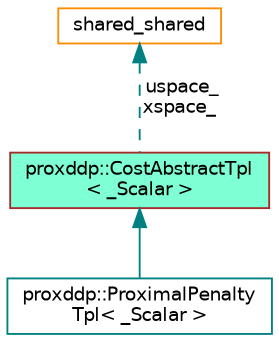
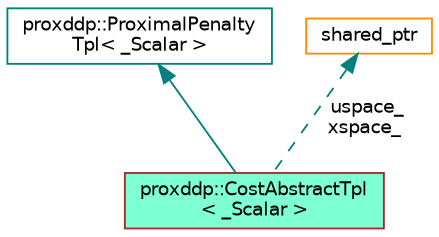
(140, 26) -> (369, 36)
(140, 253) -> (203, 126)
